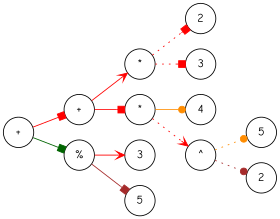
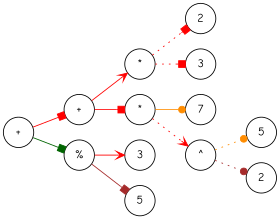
(201, 110) -> (201, 110)
